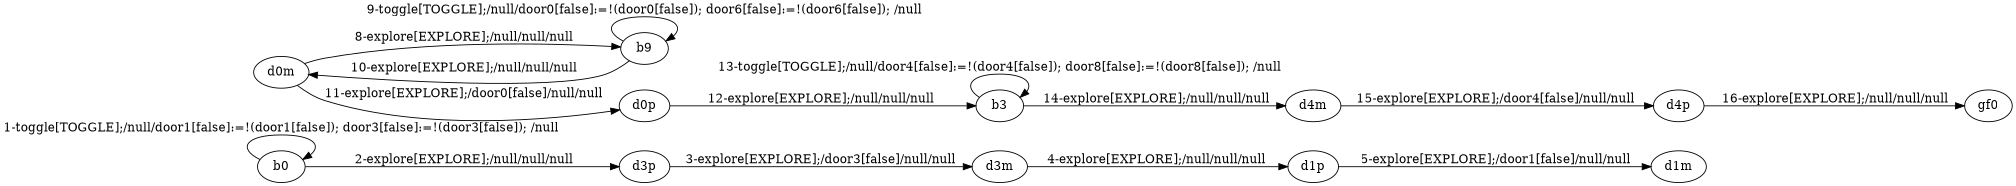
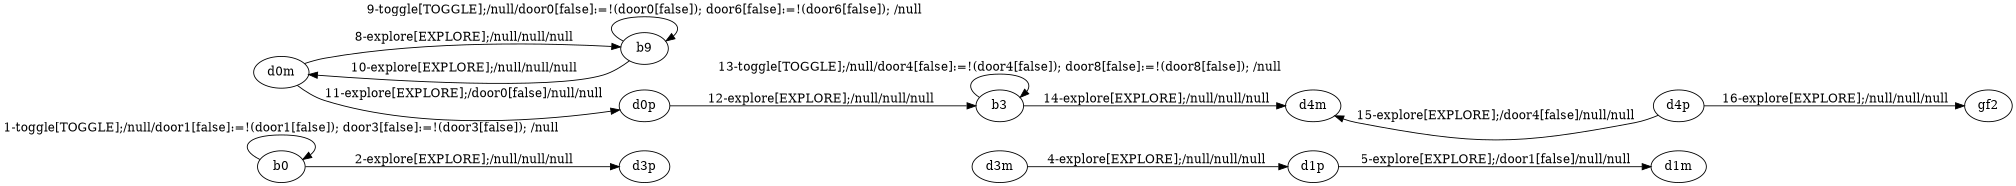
(1493, 106) -> (1501, 140)
(1988, 106) -> (1988, 106)
(816, 167) -> none
